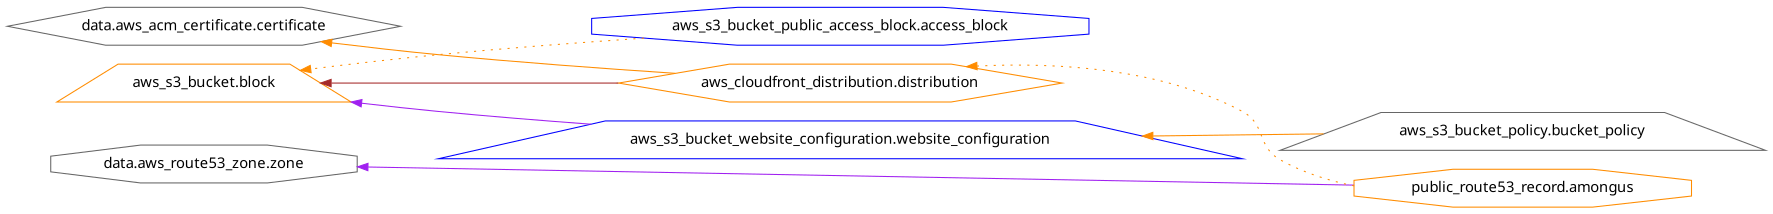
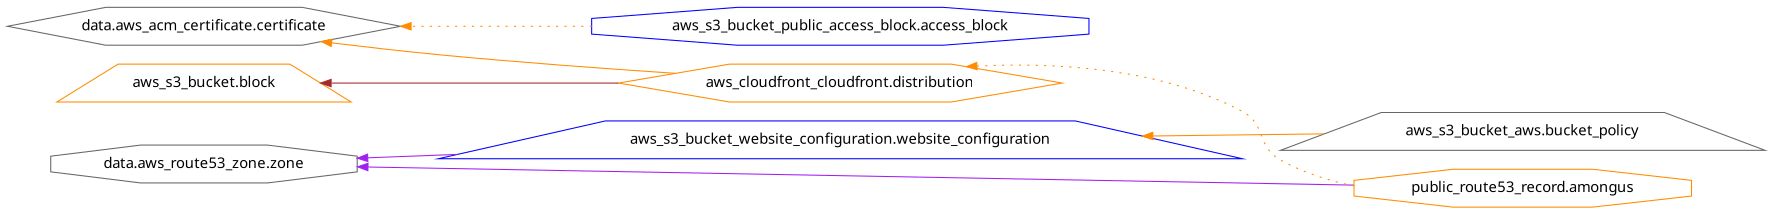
(477, 51) -> (502, 26)
(840, 83) -> (840, 83)
(476, 115) -> (413, 156)
(1523, 131) -> (1523, 131)
